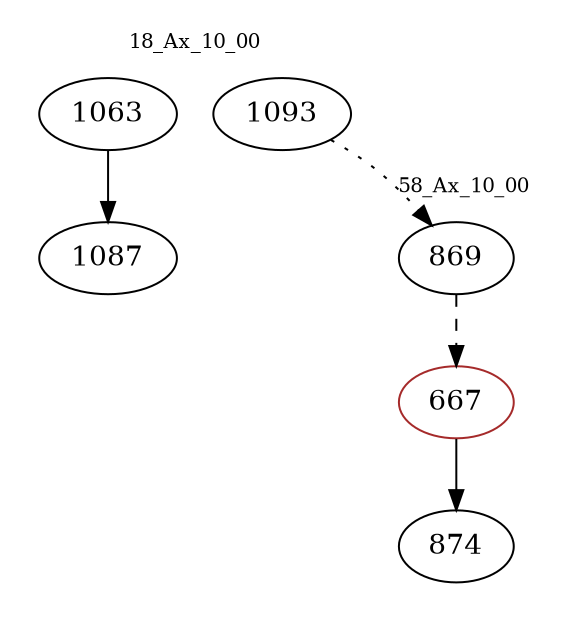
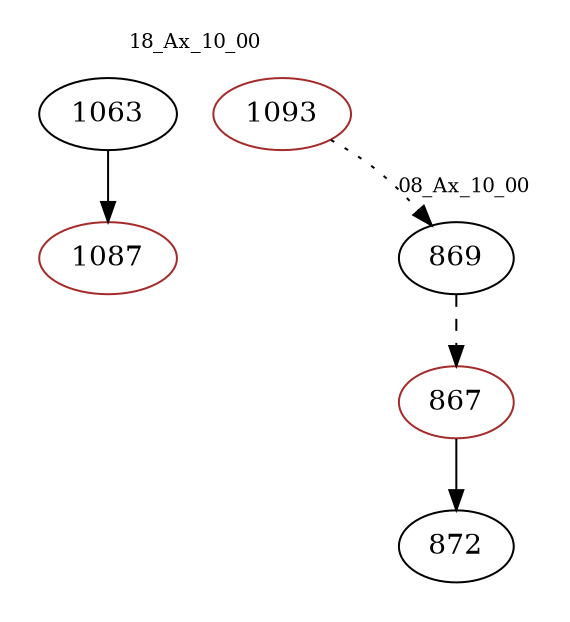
(282, 114) -> (282, 114)
(464, 187) -> (464, 187)
(108, 258) -> (108, 258)
(456, 402) -> (456, 402)
(456, 546) -> (456, 546)
